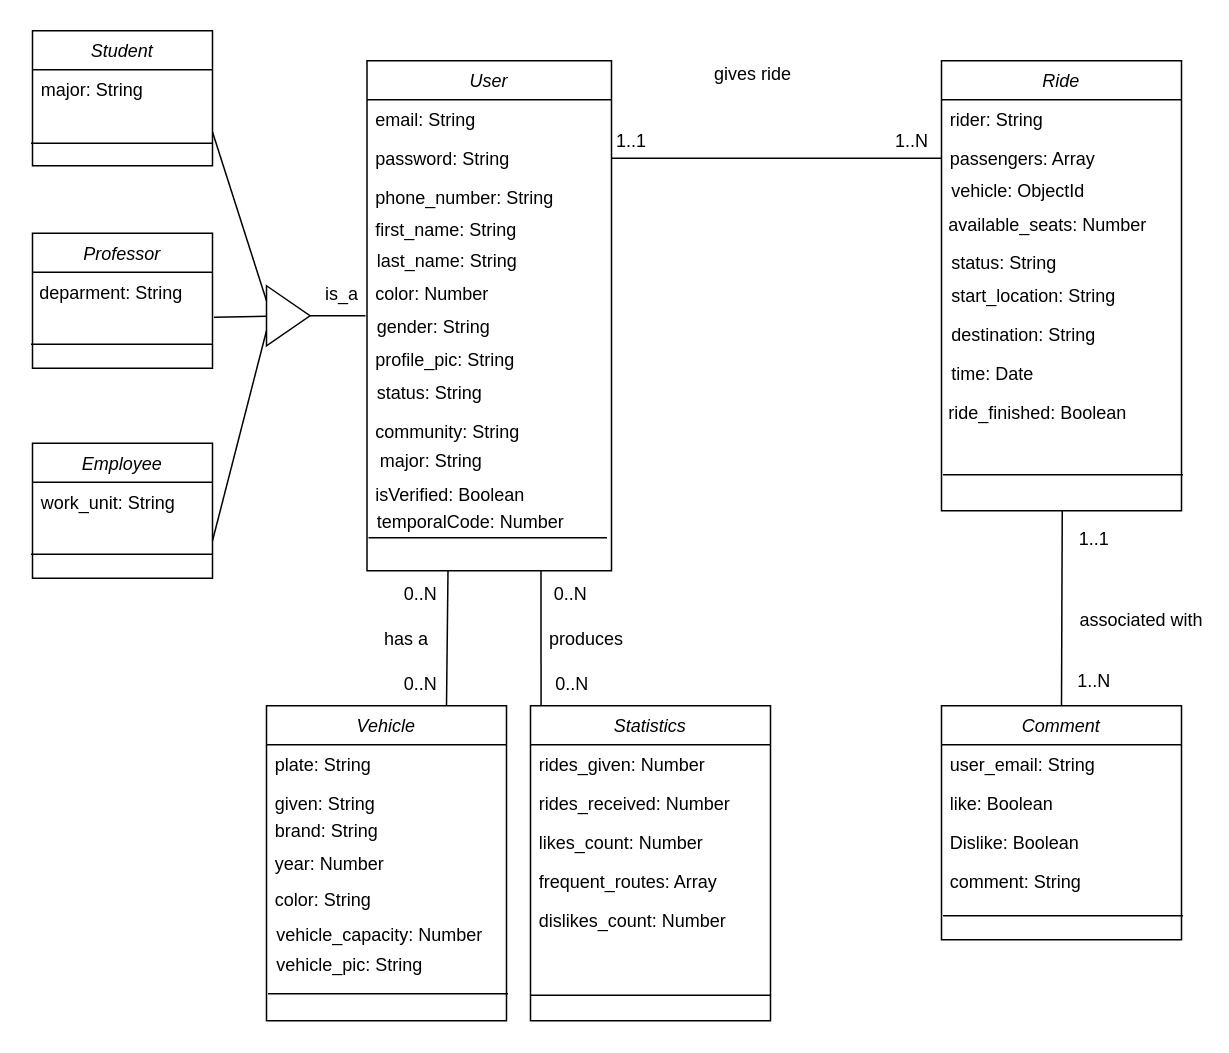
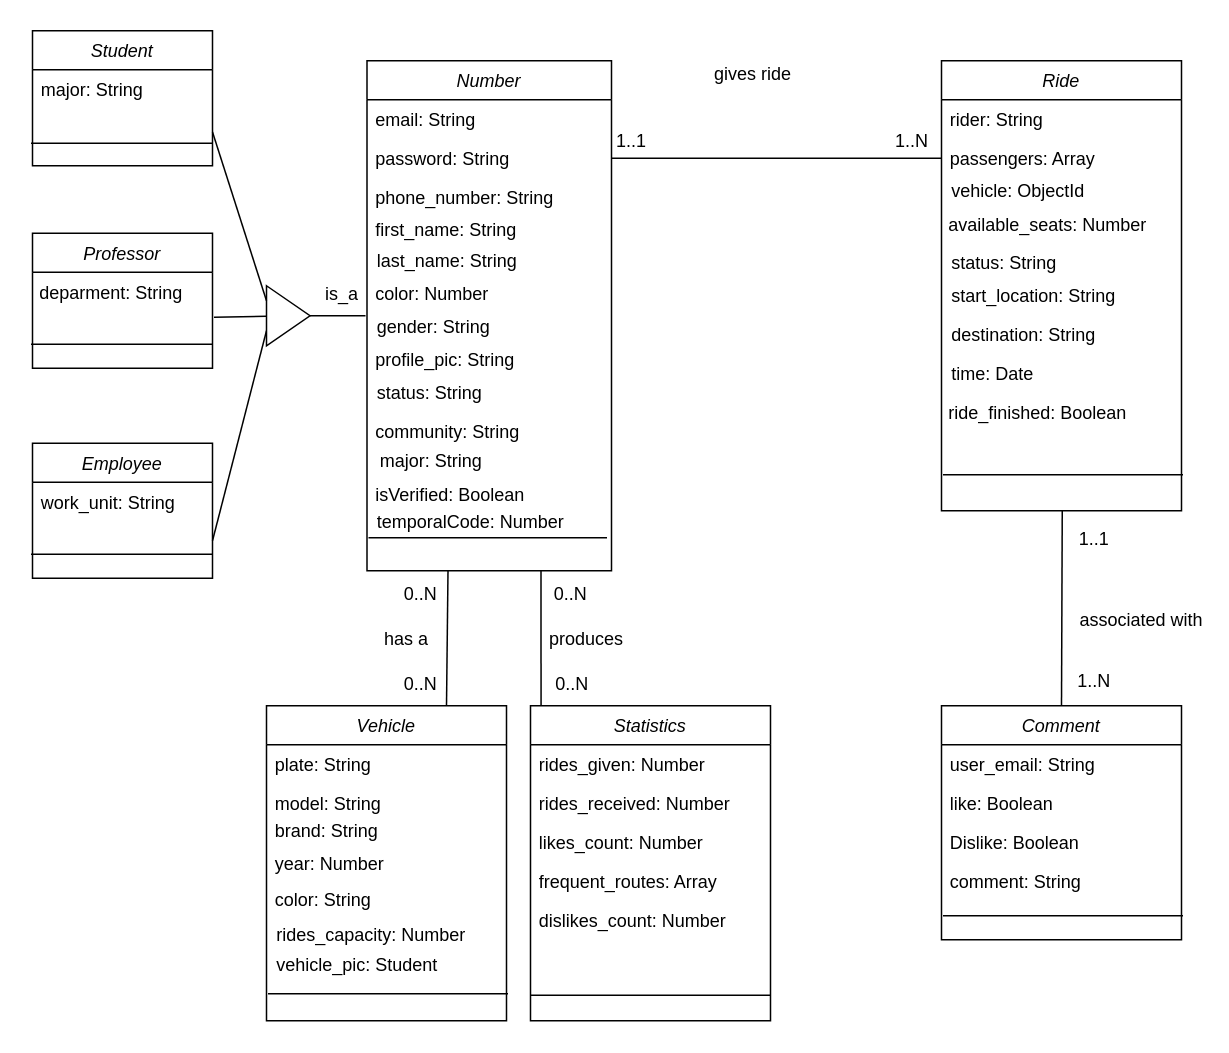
(488, 81) -> (488, 81)
(331, 804) -> (331, 804)
(385, 935) -> (378, 935)
(358, 965) -> (365, 965)
